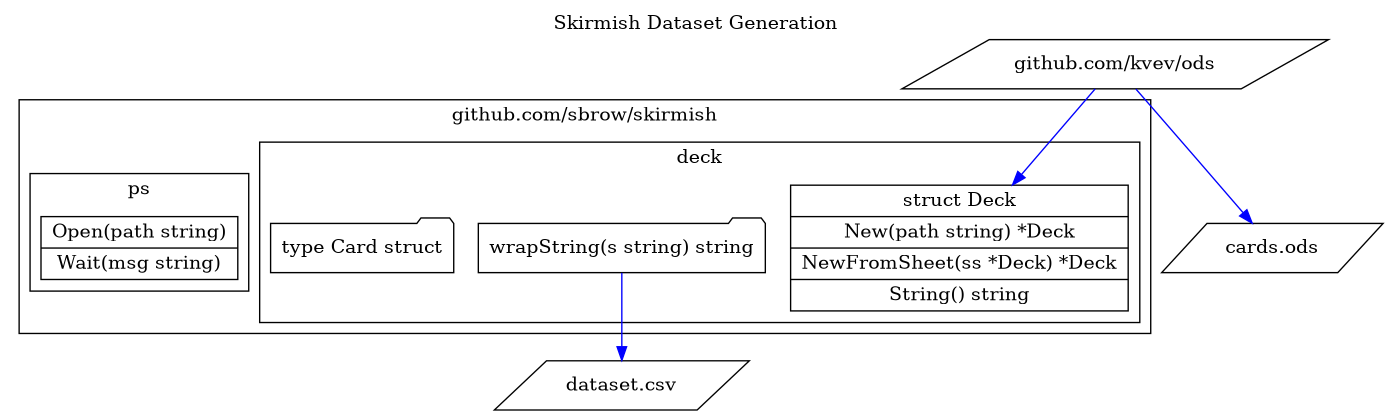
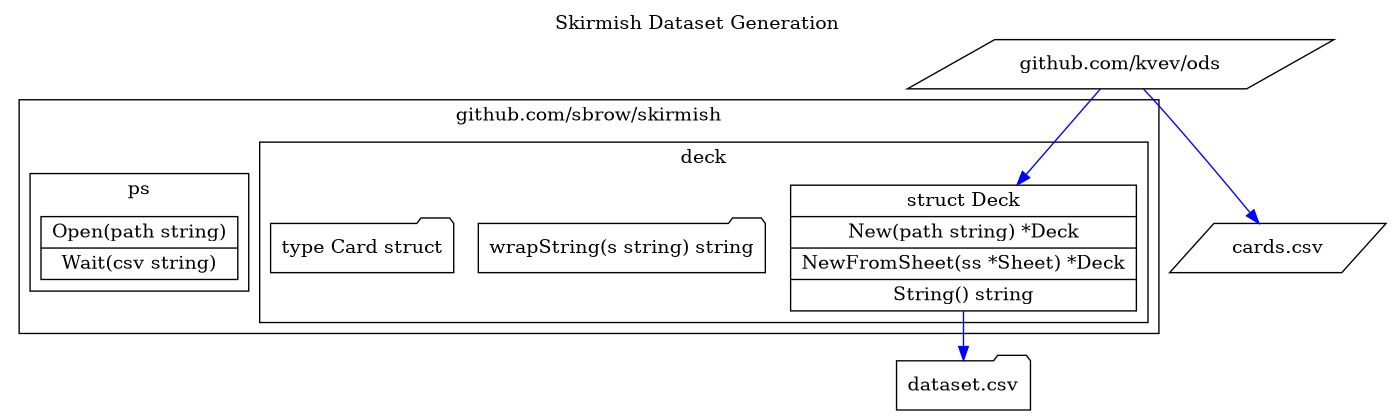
(1272, 248) -> (1278, 248)
(139, 263) -> (139, 263)
(959, 263) -> (964, 263)
(622, 310) -> (964, 329)
(622, 385) -> (964, 385)
